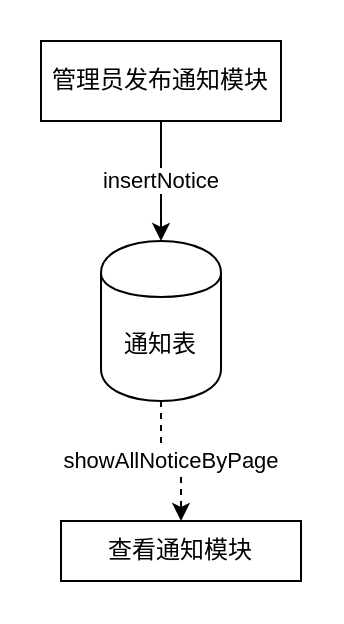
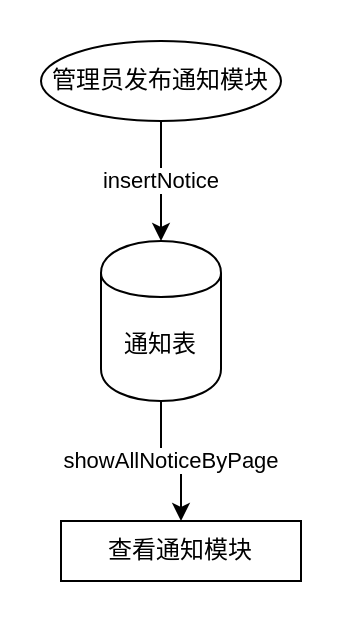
(161, 81) -> (161, 81)
(161, 426) -> (161, 426)
